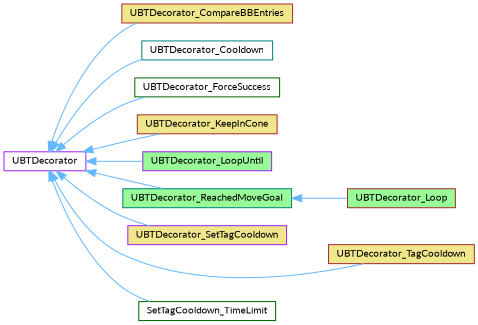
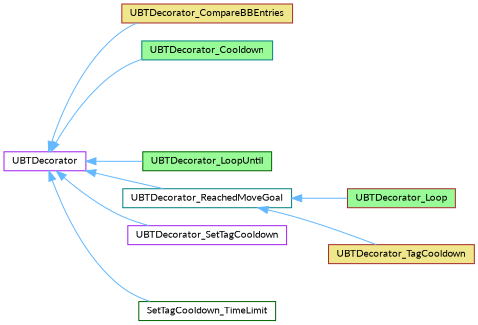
(207, 50) -> (207, 50)
(207, 87) -> none
(207, 124) -> none
(207, 161) -> (207, 161)
(207, 198) -> (207, 198)
(207, 235) -> (207, 235)
(191, 274) -> (323, 225)
